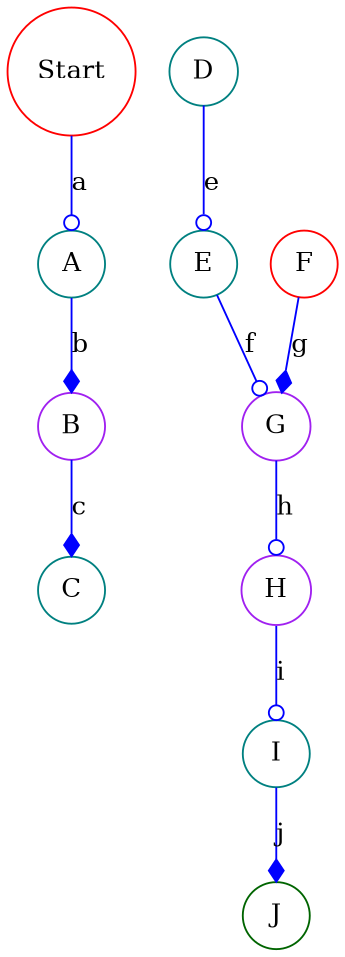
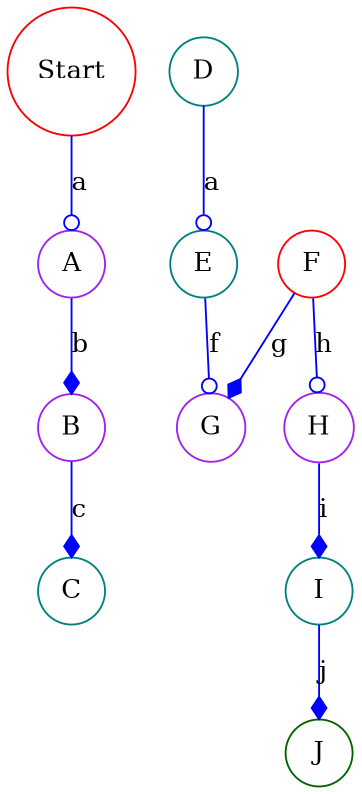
(212, 183) -> (212, 183)
(72, 264) -> (72, 264)
(276, 500) -> (315, 338)
(276, 666) -> (319, 499)
